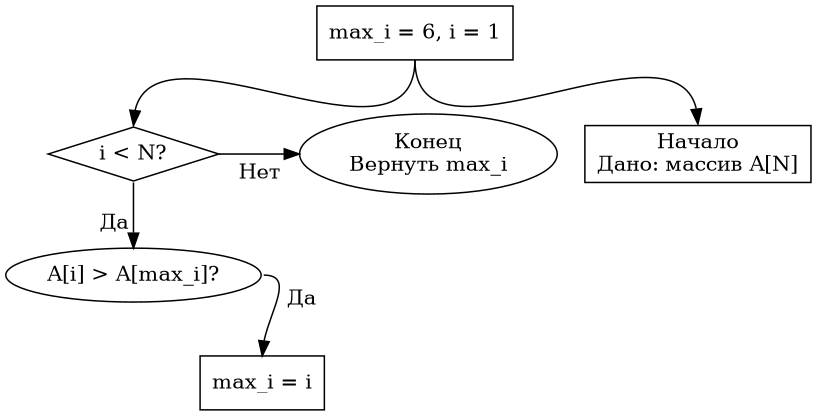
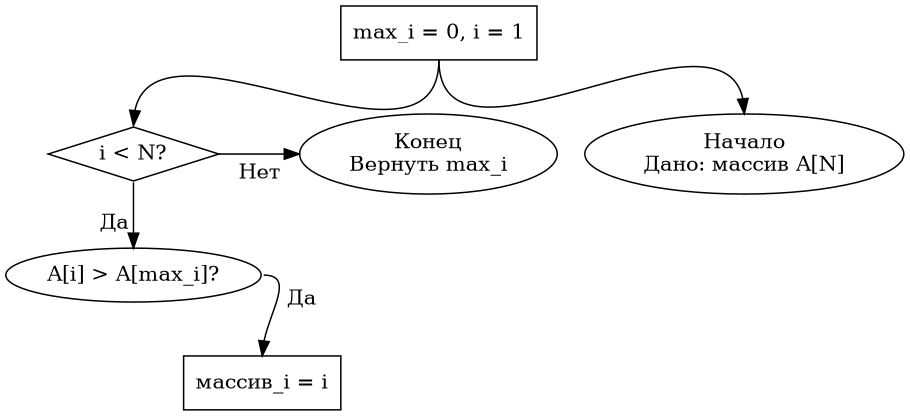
(415, 33) -> (439, 33)
(698, 154) -> (744, 154)
(262, 383) -> (262, 383)
